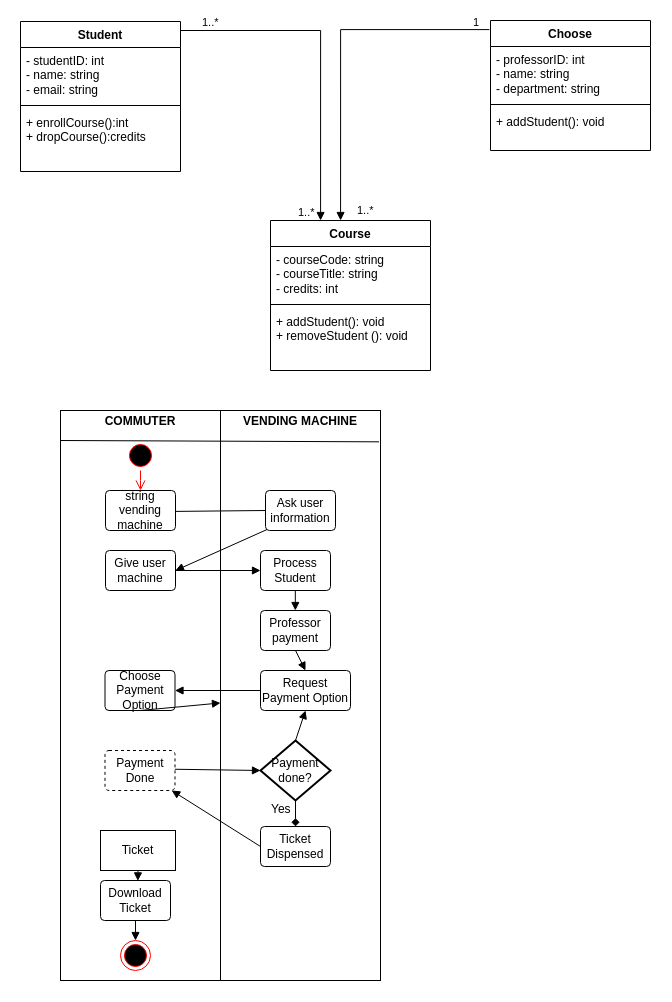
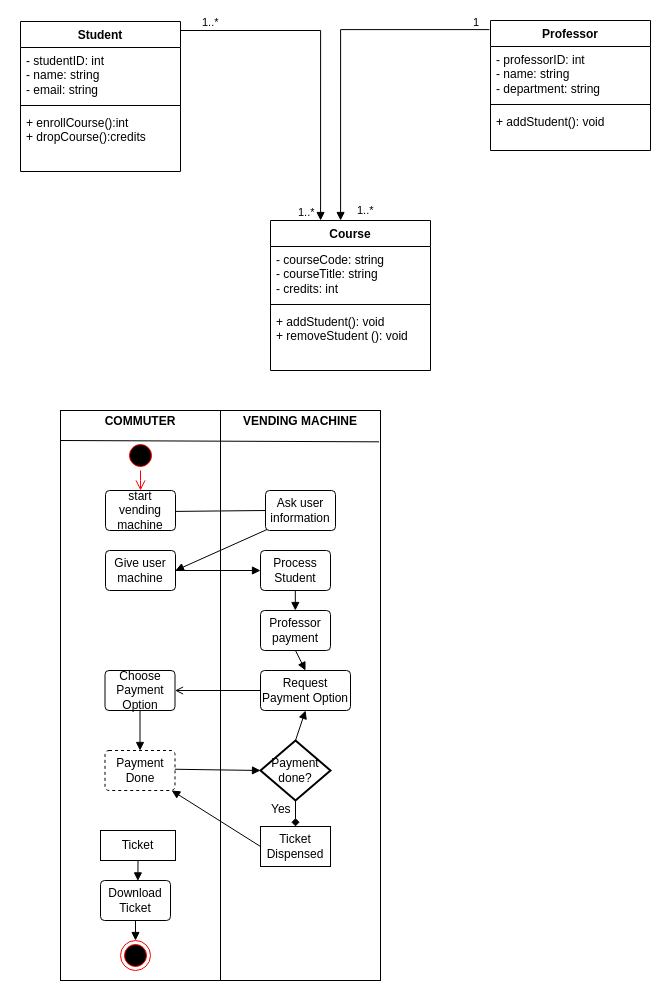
(571, 35) -> (571, 35)
(141, 511) -> (141, 511)
(184, 691) -> (181, 691)
(176, 707) -> (140, 726)
(296, 847) -> (296, 847)
(138, 851) -> (138, 846)
